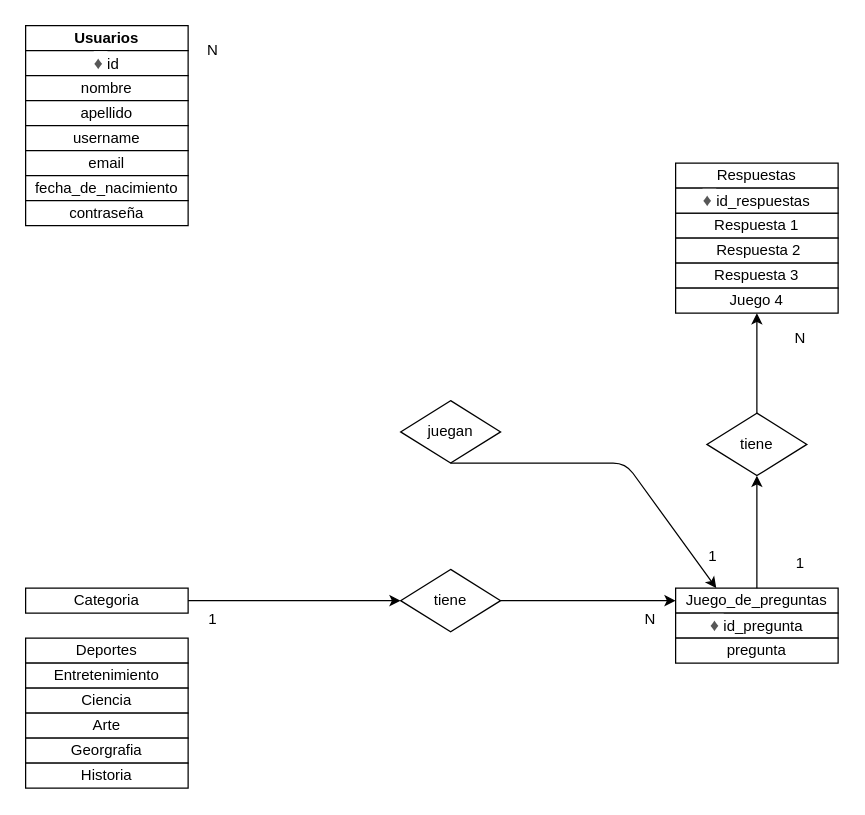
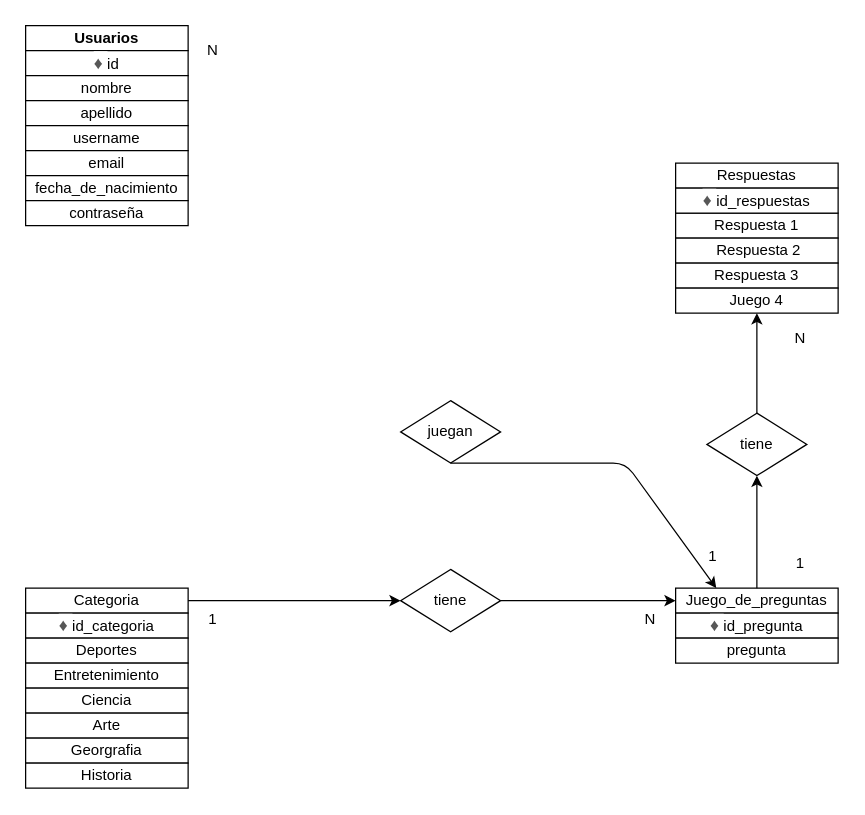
none -> (107, 626)
